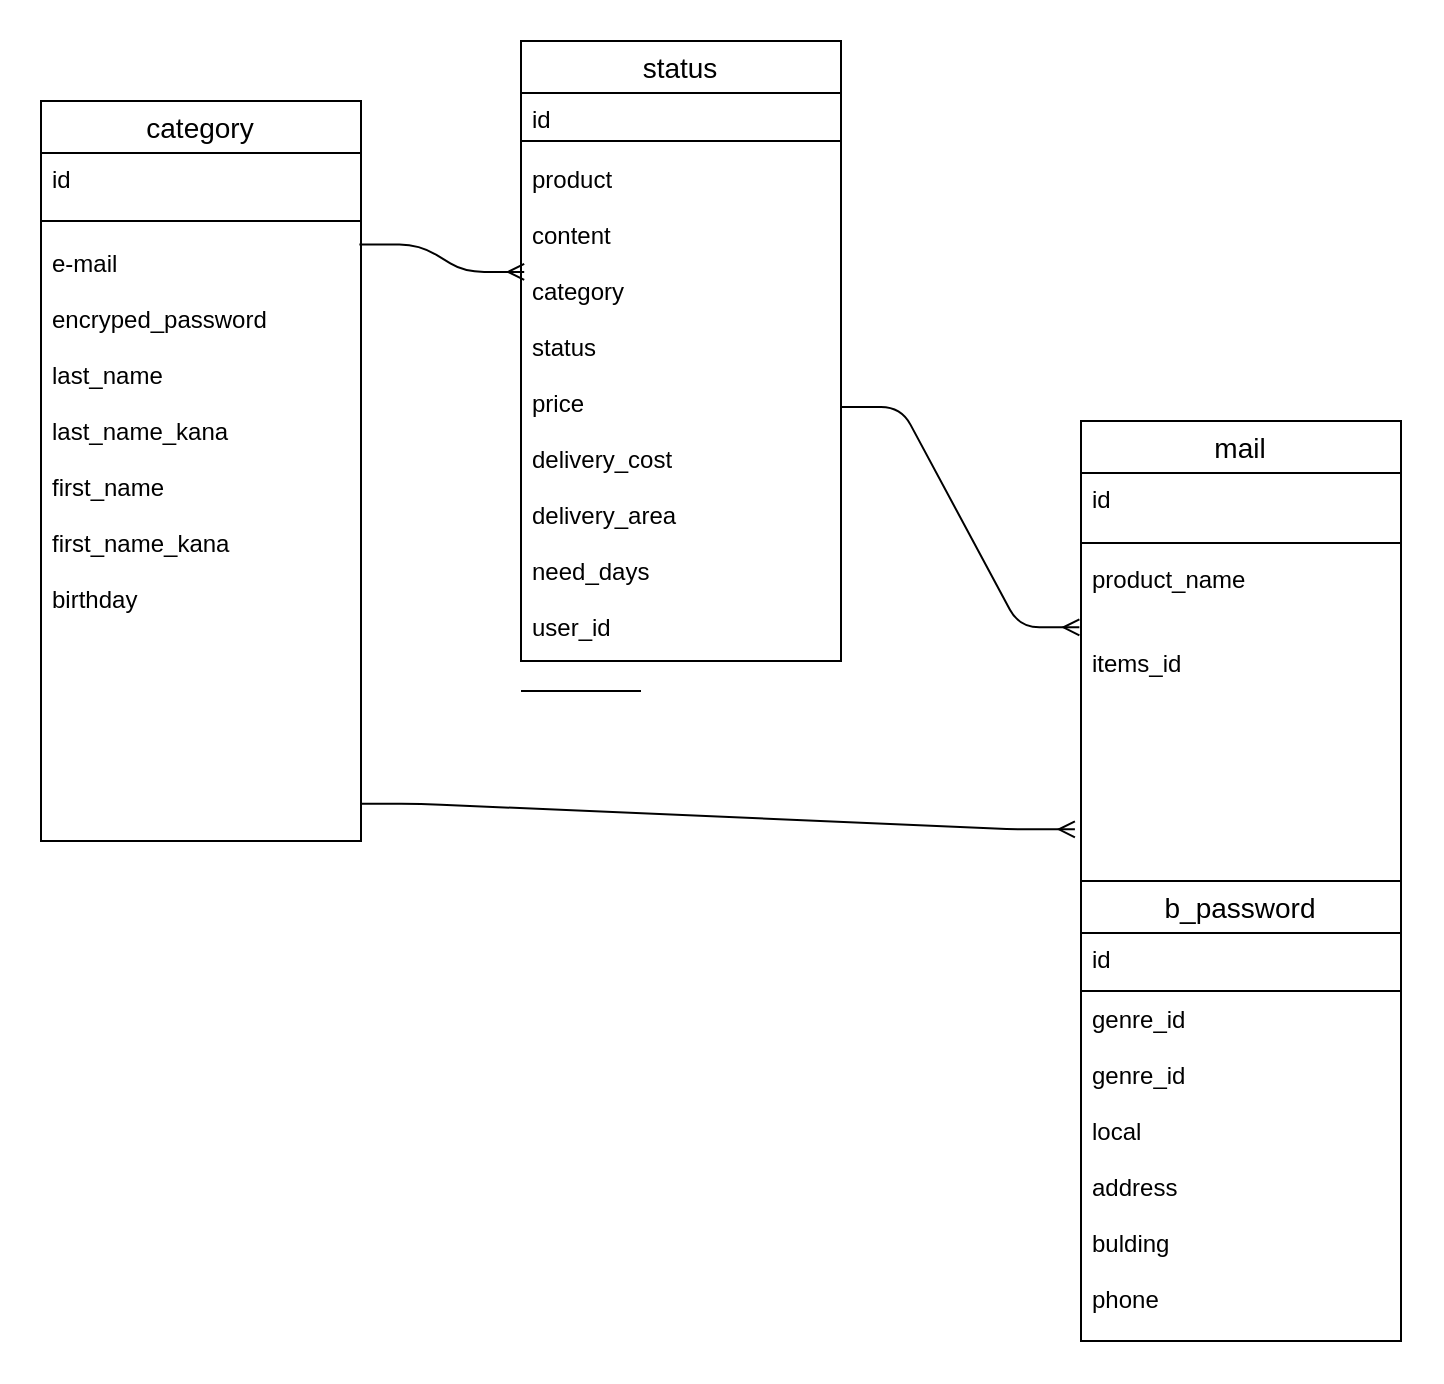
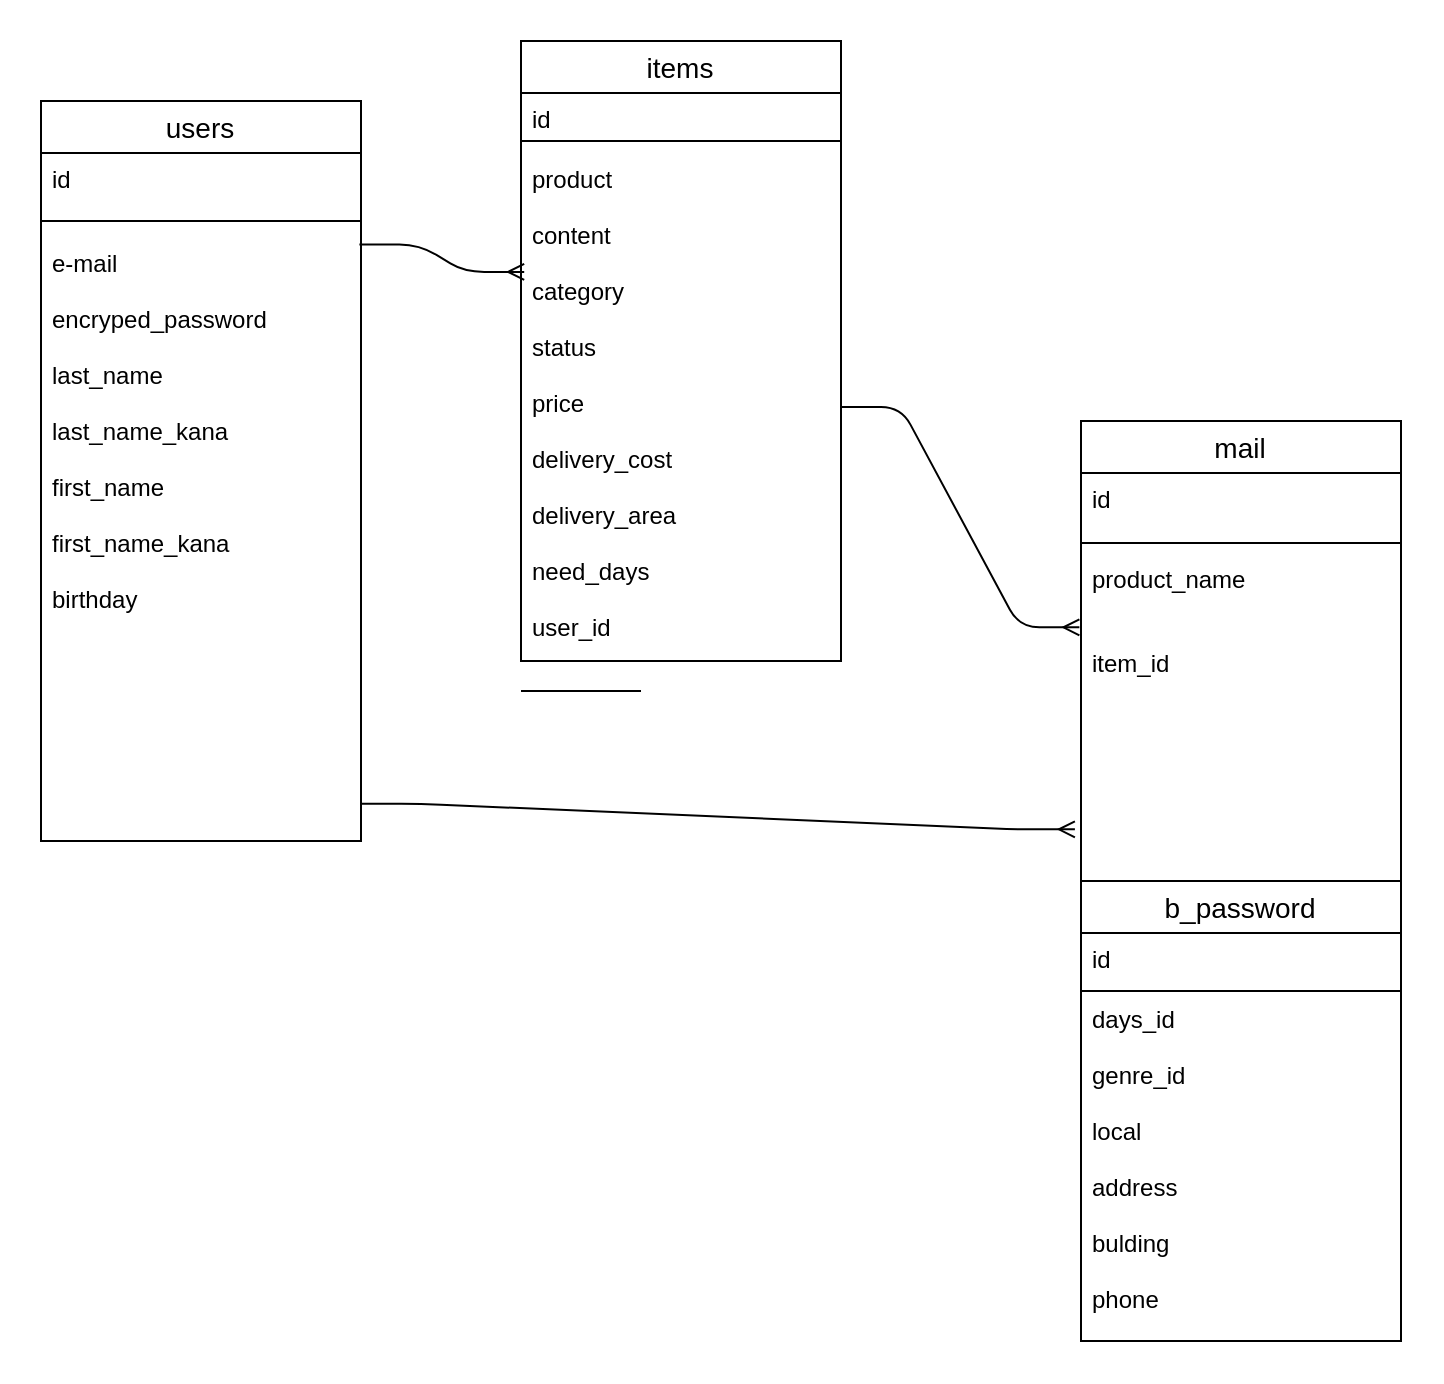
(680, 69) -> (680, 69)
(200, 129) -> (200, 129)
(1173, 580) -> (1173, 580)
(1143, 1020) -> (1136, 1020)
